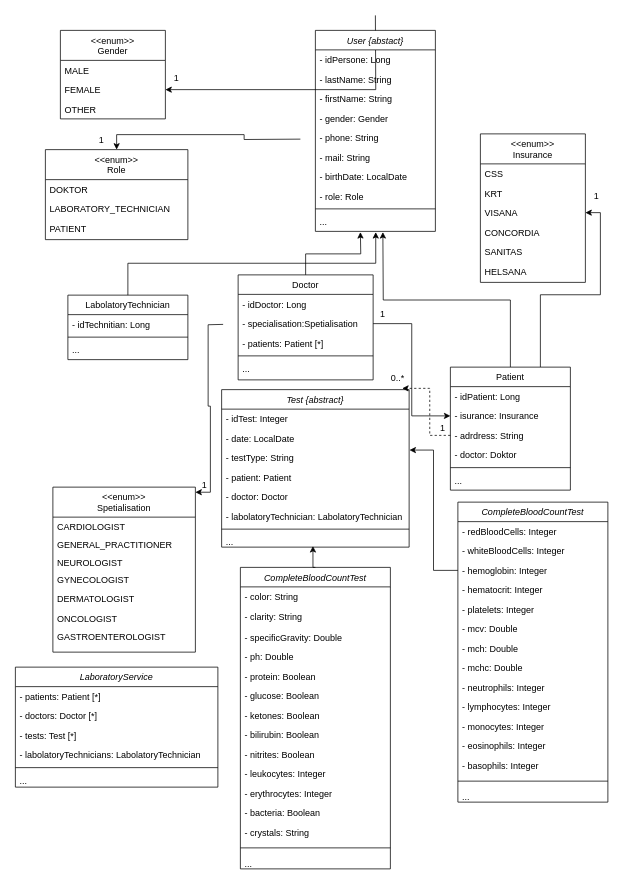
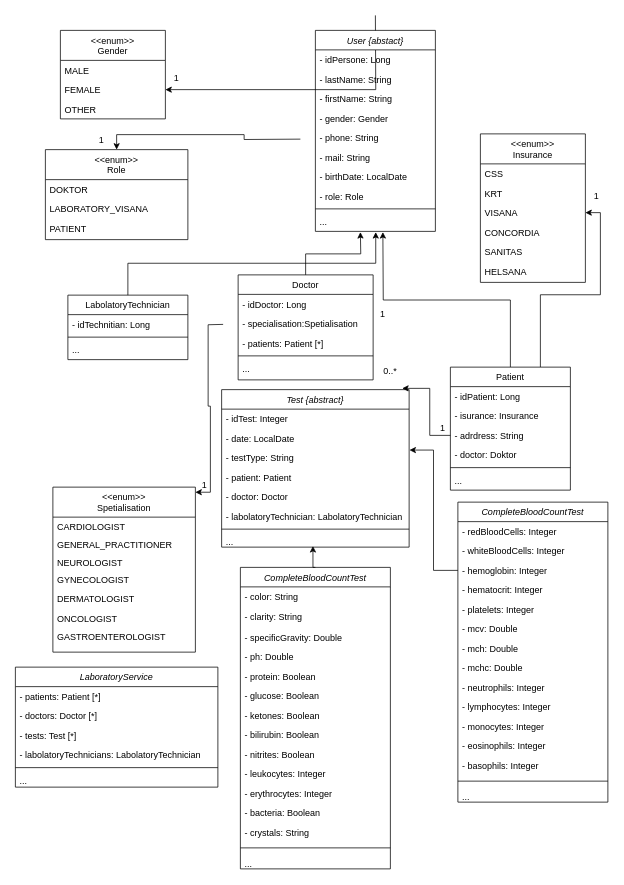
(102, 209) -> (92, 209)
(412, 353) -> none
(398, 378) -> (390, 371)
(430, 410) -> (430, 410)
